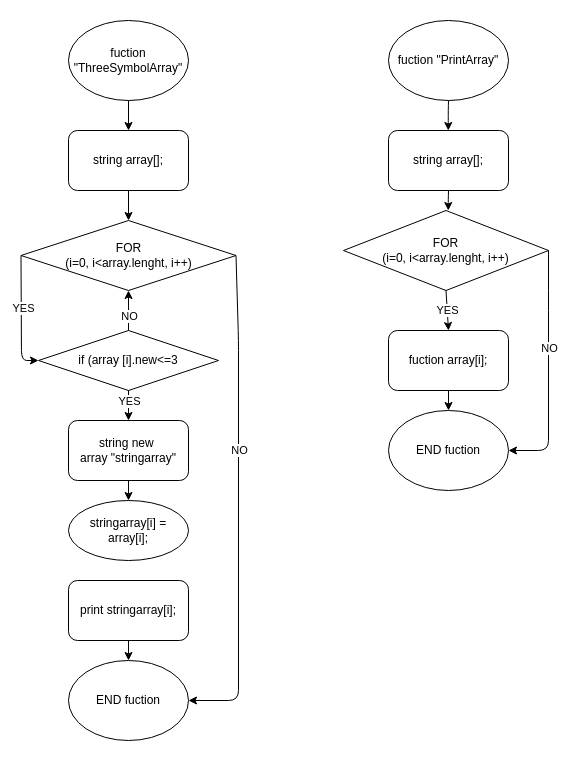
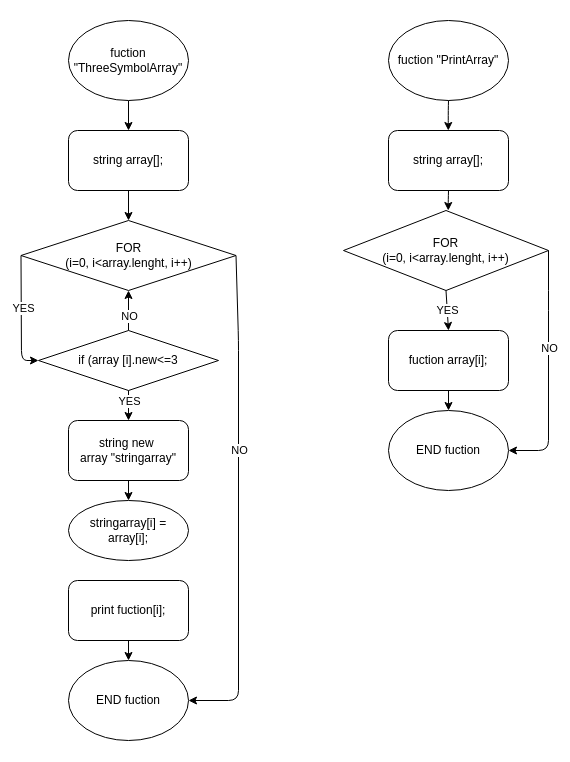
(129, 611) -> (129, 611)
